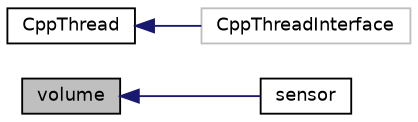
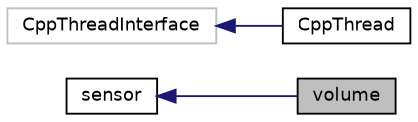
(178, 26) -> (259, 26)
(200, 96) -> (237, 96)
